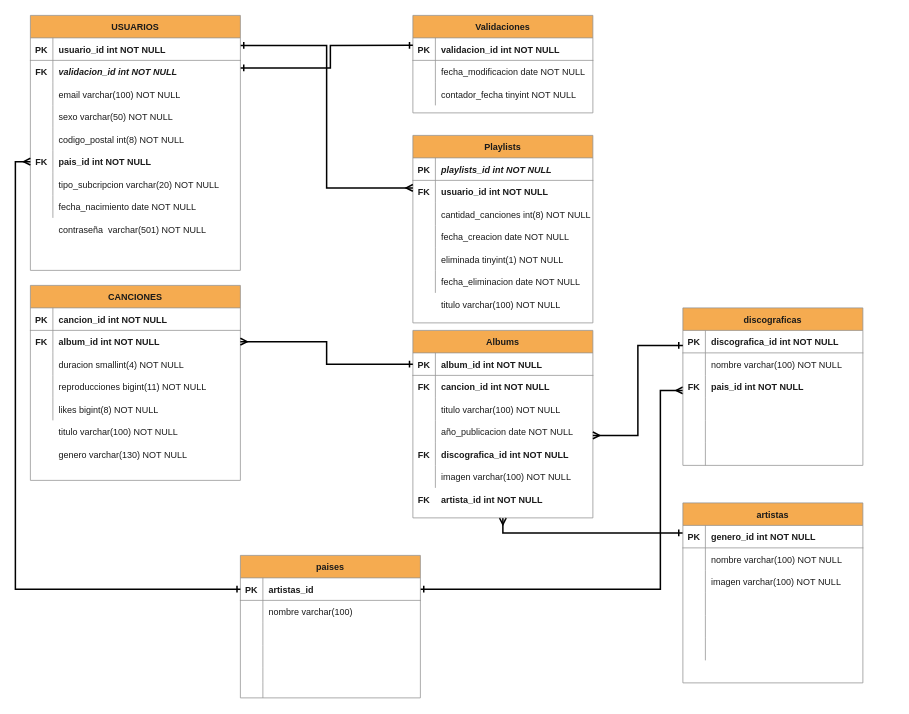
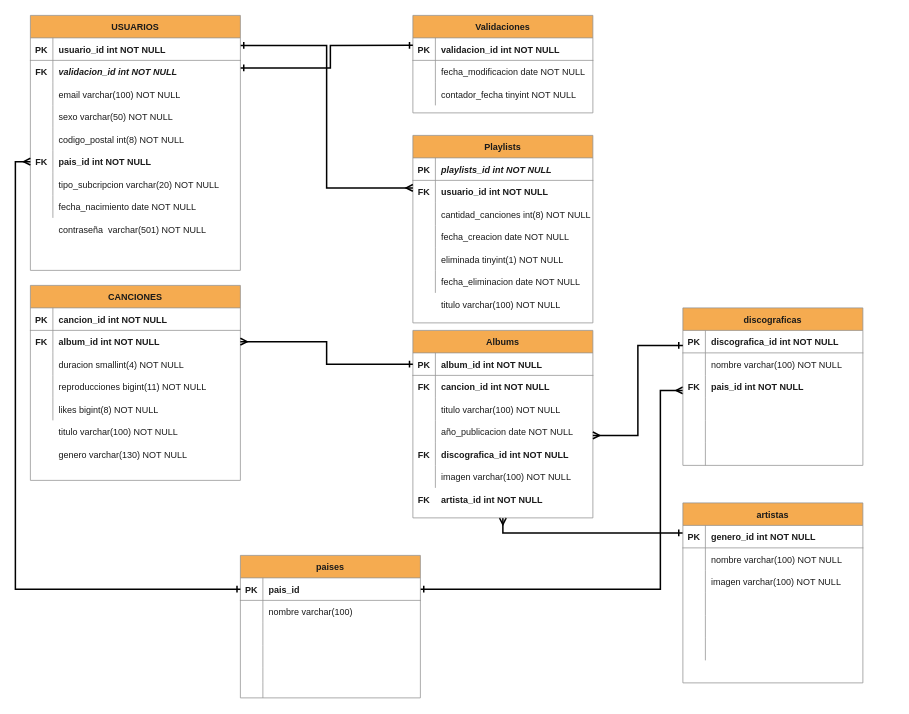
(294, 590) -> (284, 590)
